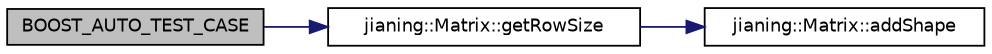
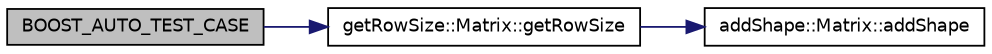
(484, 27) -> (484, 27)
(845, 27) -> (845, 27)
